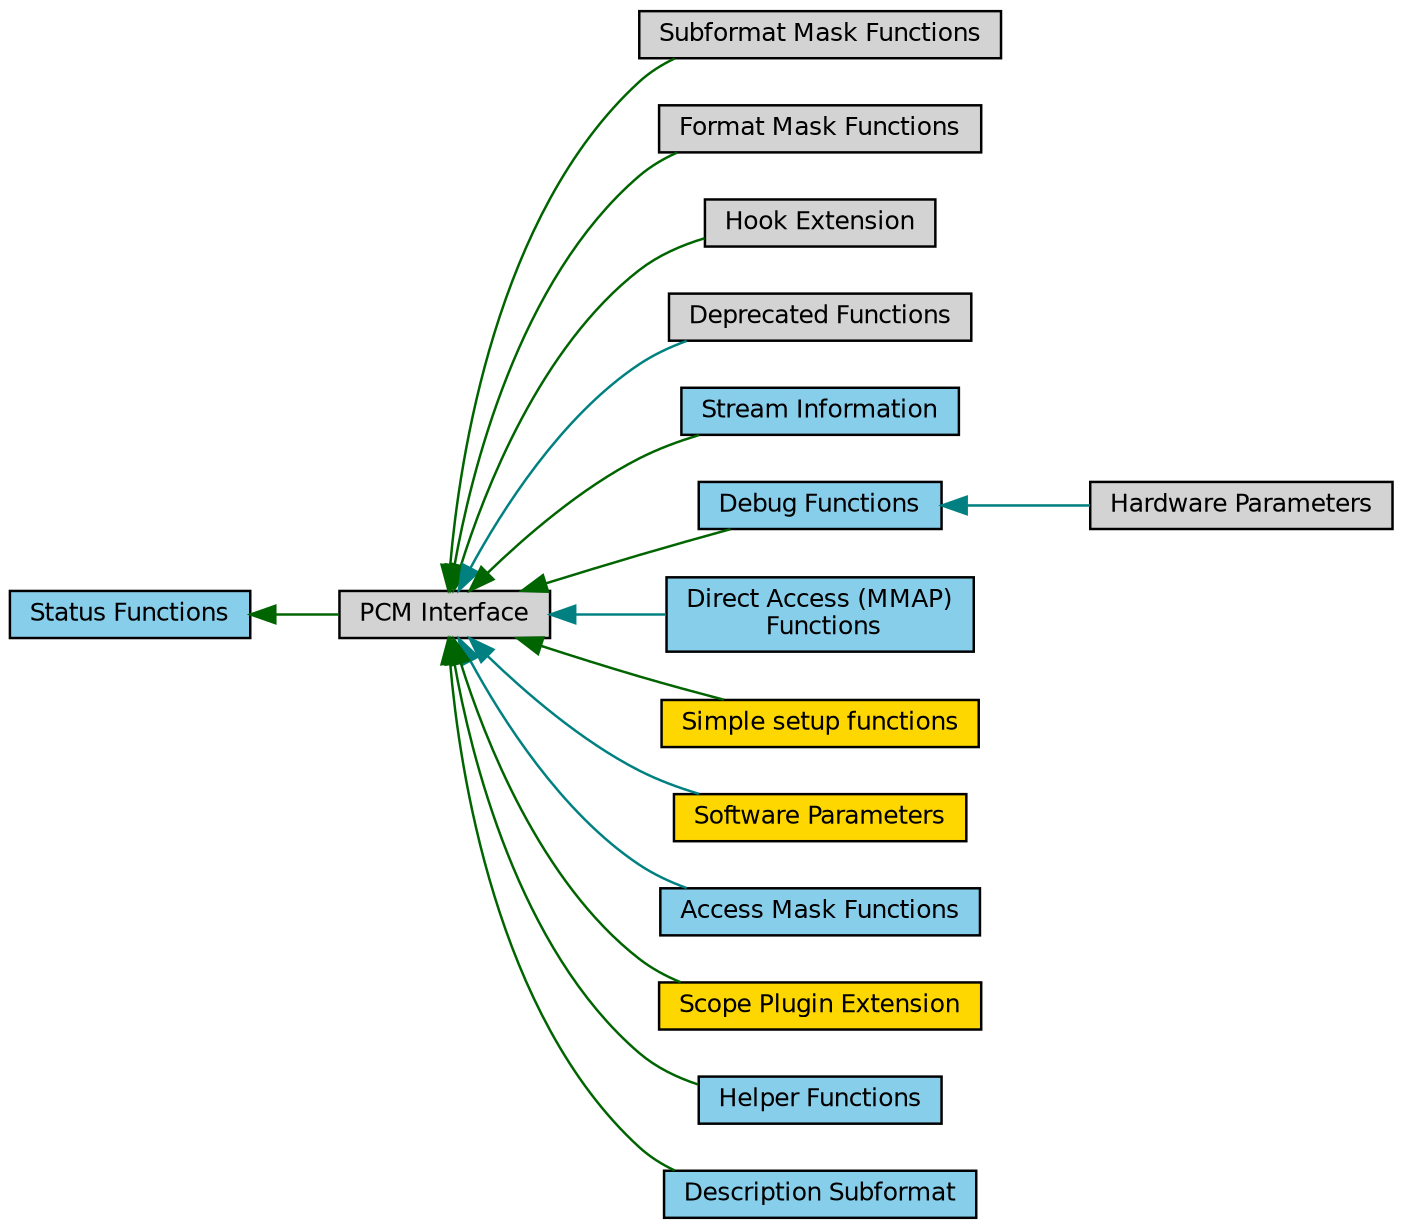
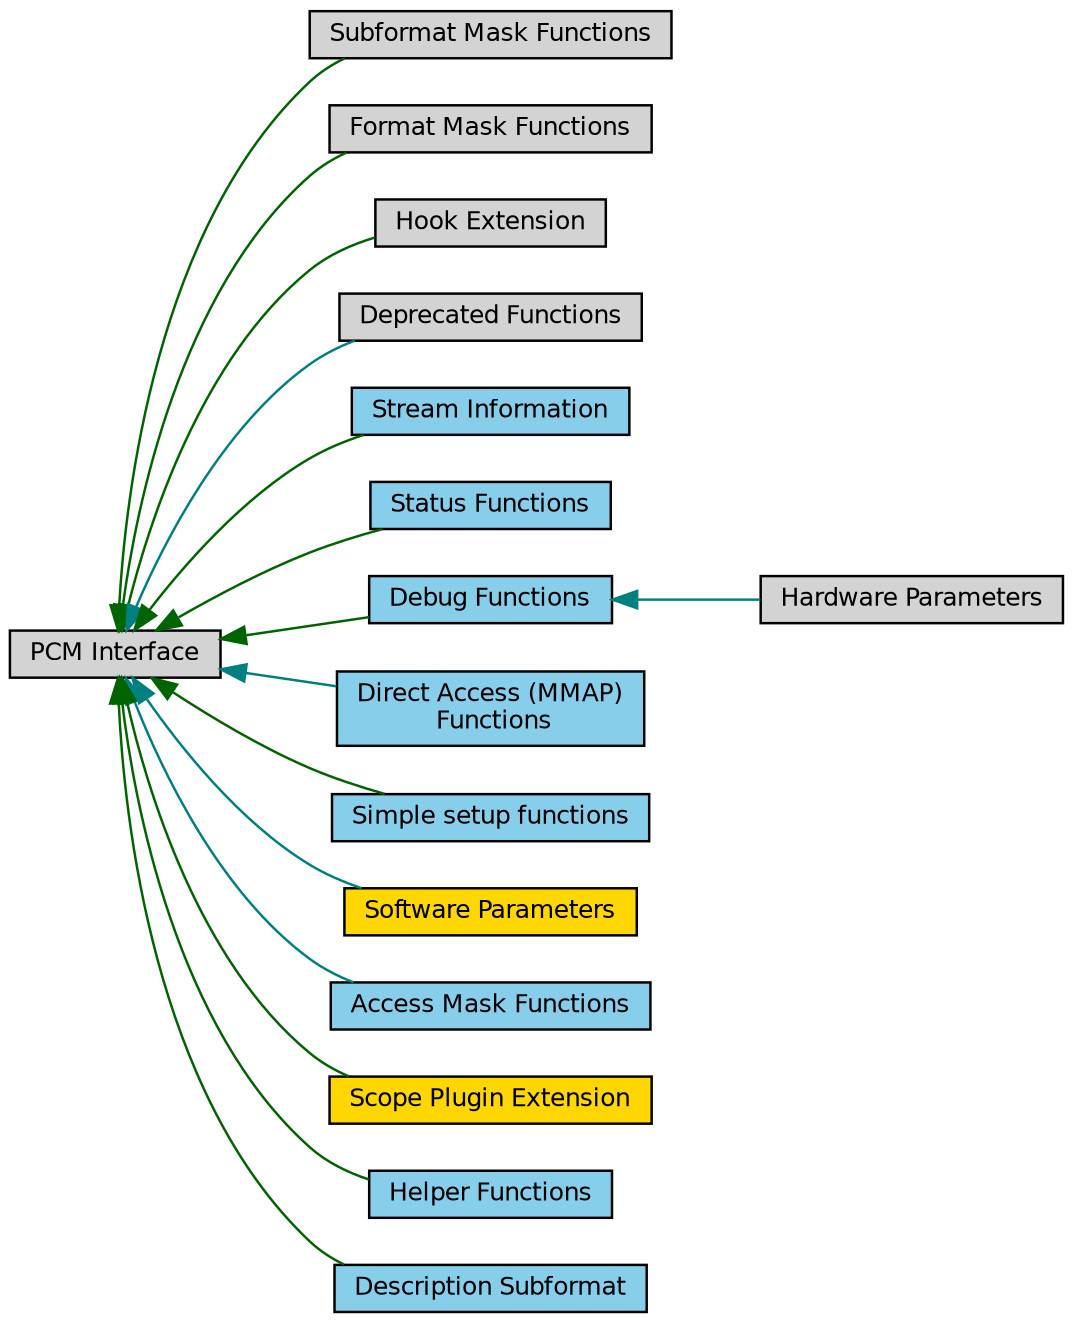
(307, 614) -> (277, 566)
(820, 724) -> (491, 818)
